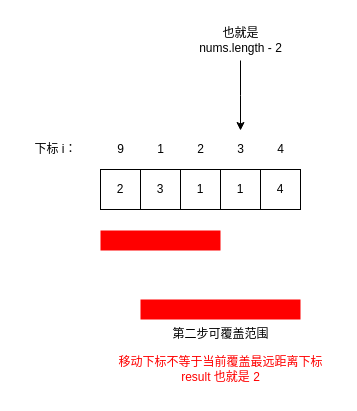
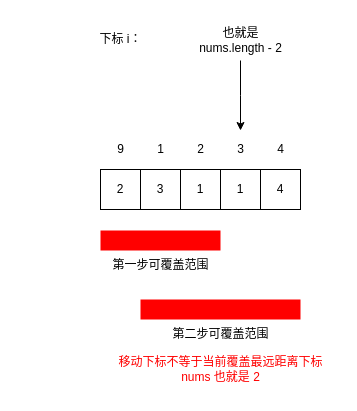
(56, 150) -> (121, 40)
none -> (161, 266)
(221, 370) -> (221, 370)
